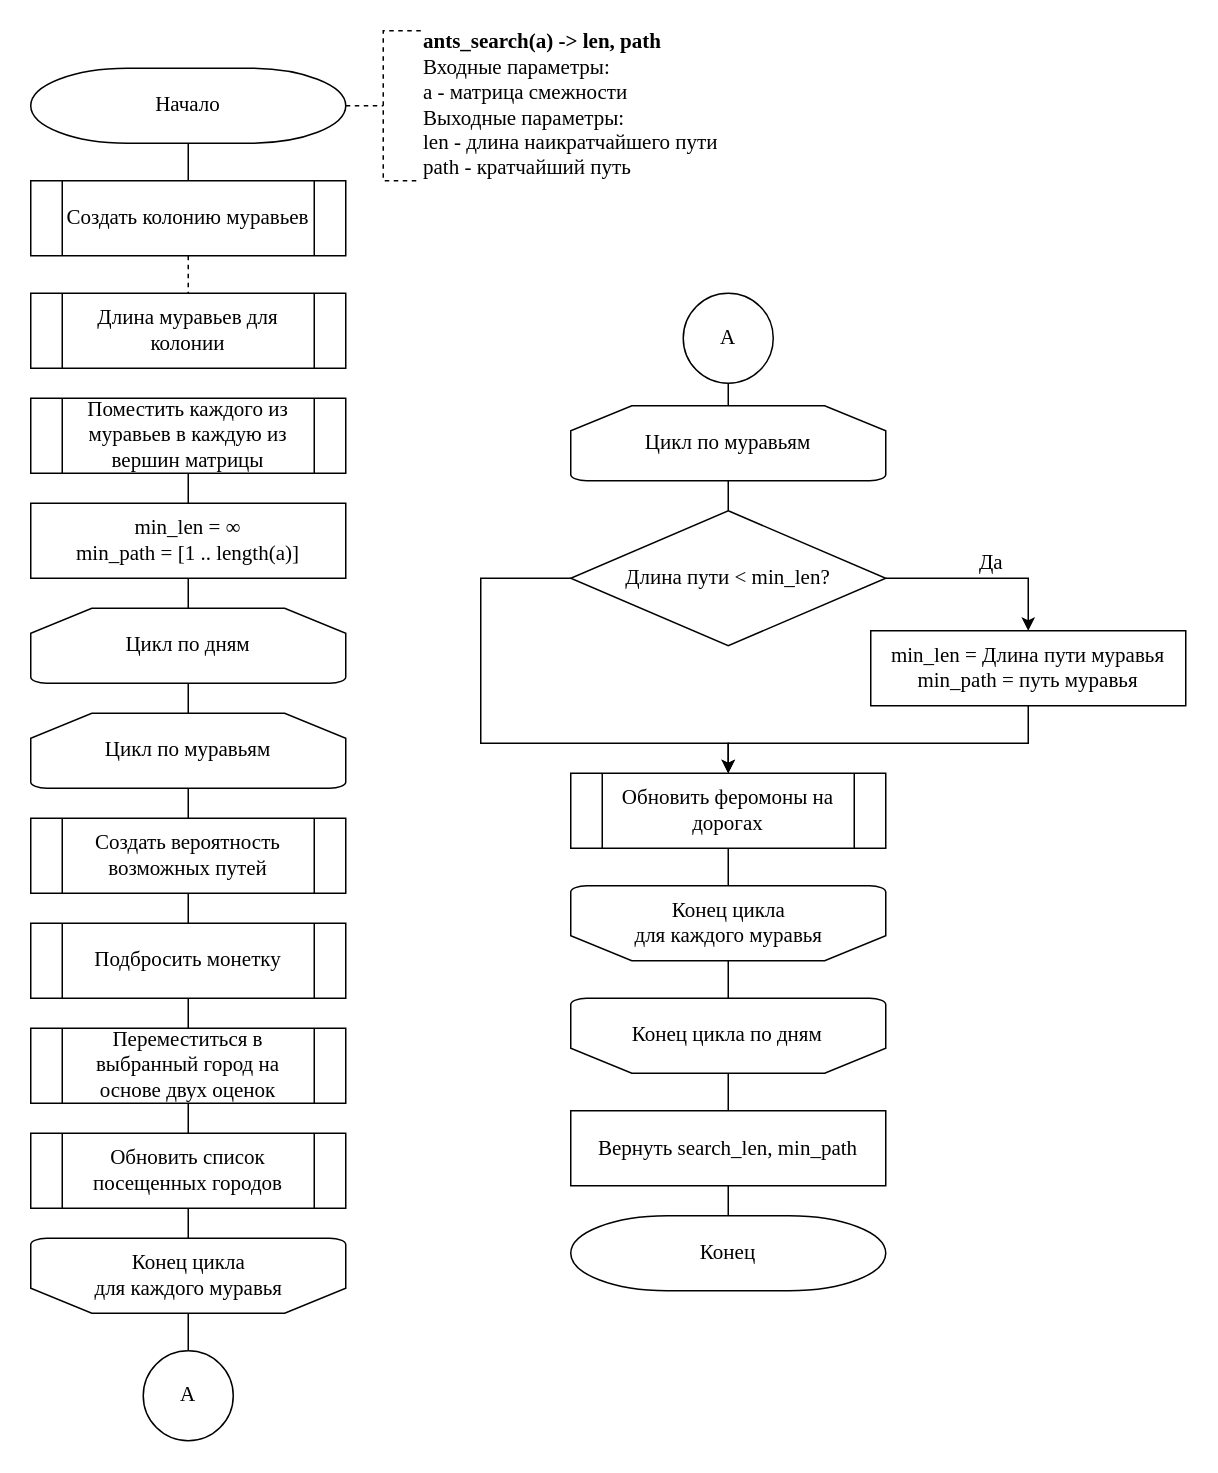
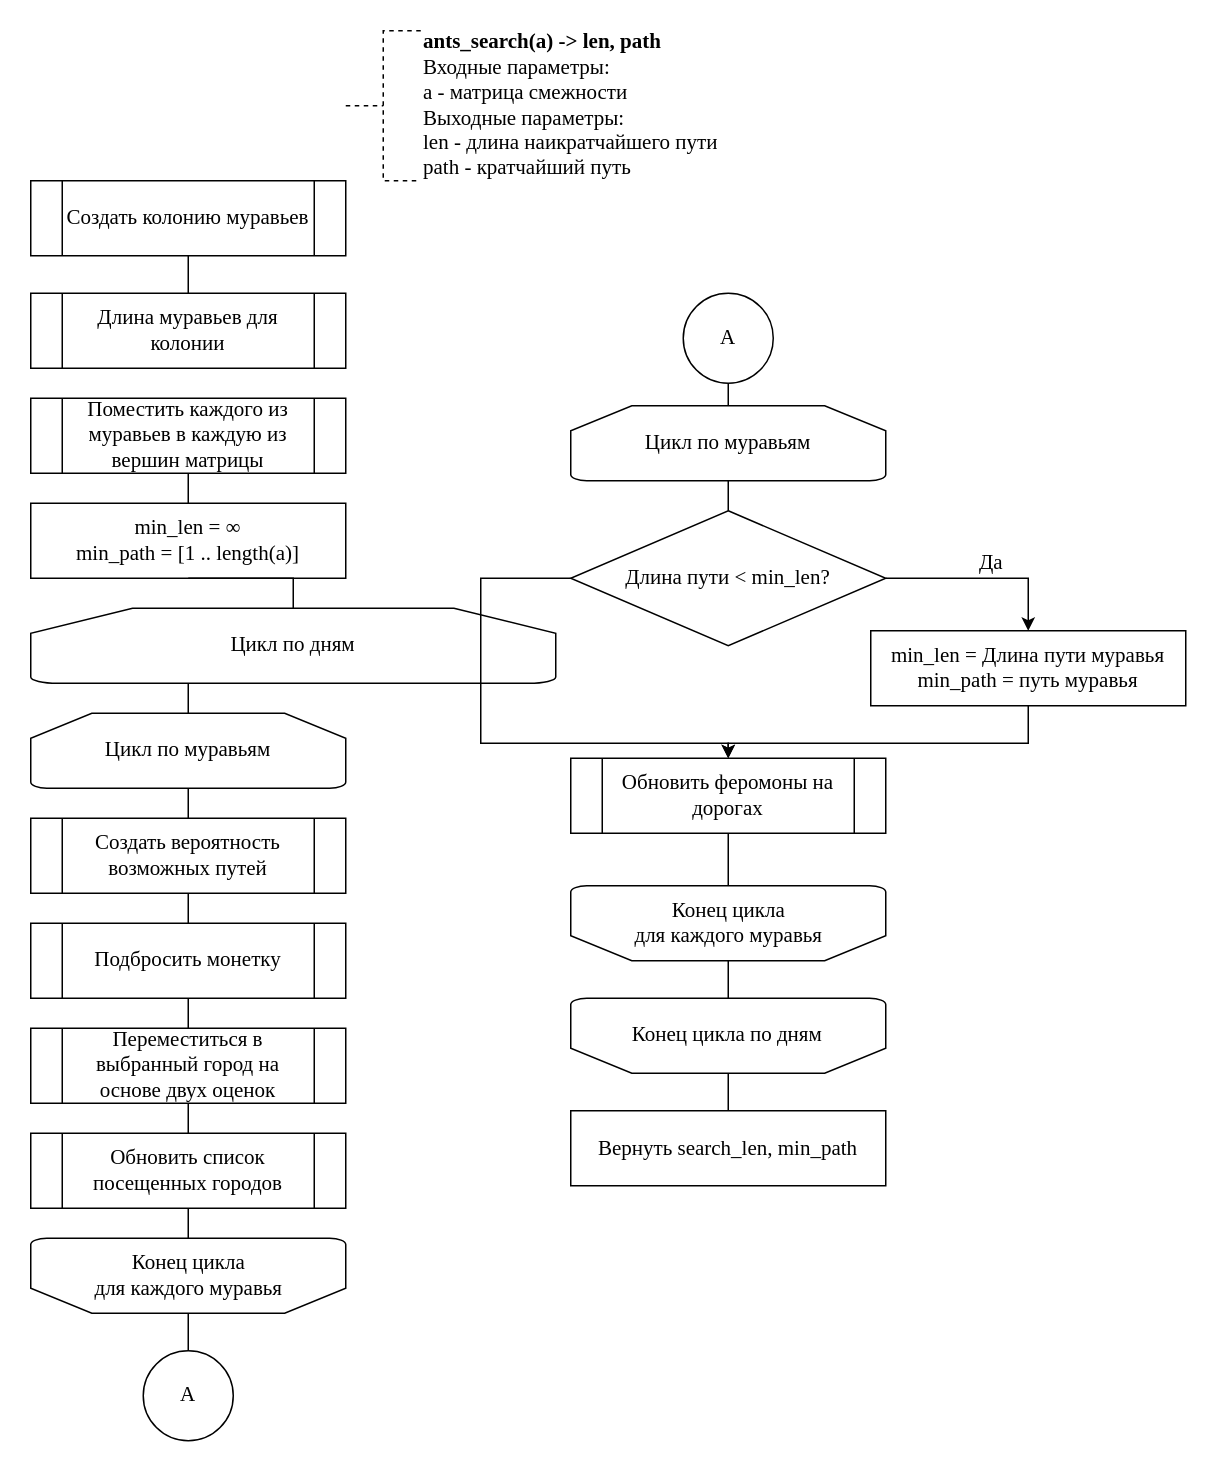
(188, 106) -> none
(188, 161) -> none
(188, 275) -> (188, 275)
(188, 646) -> (293, 646)
(728, 811) -> (728, 796)
(728, 1201) -> none
(728, 1253) -> none
